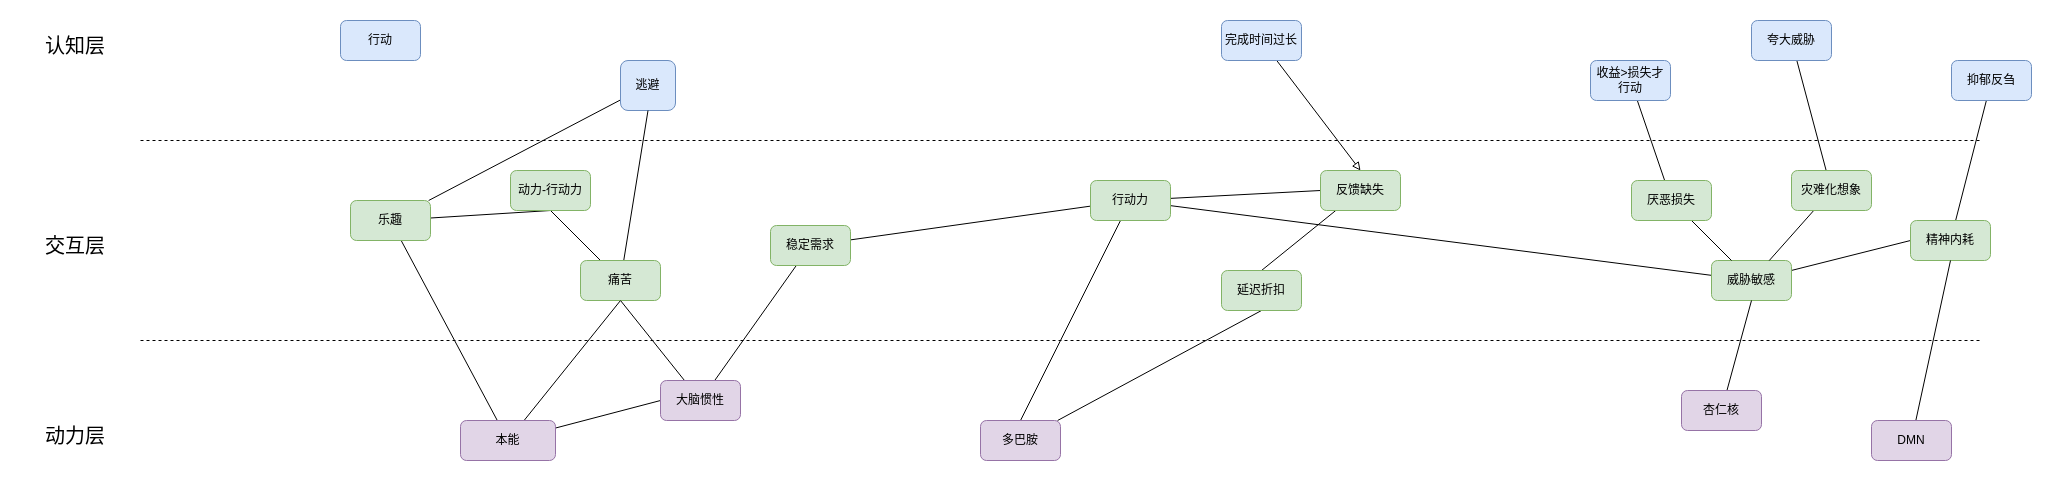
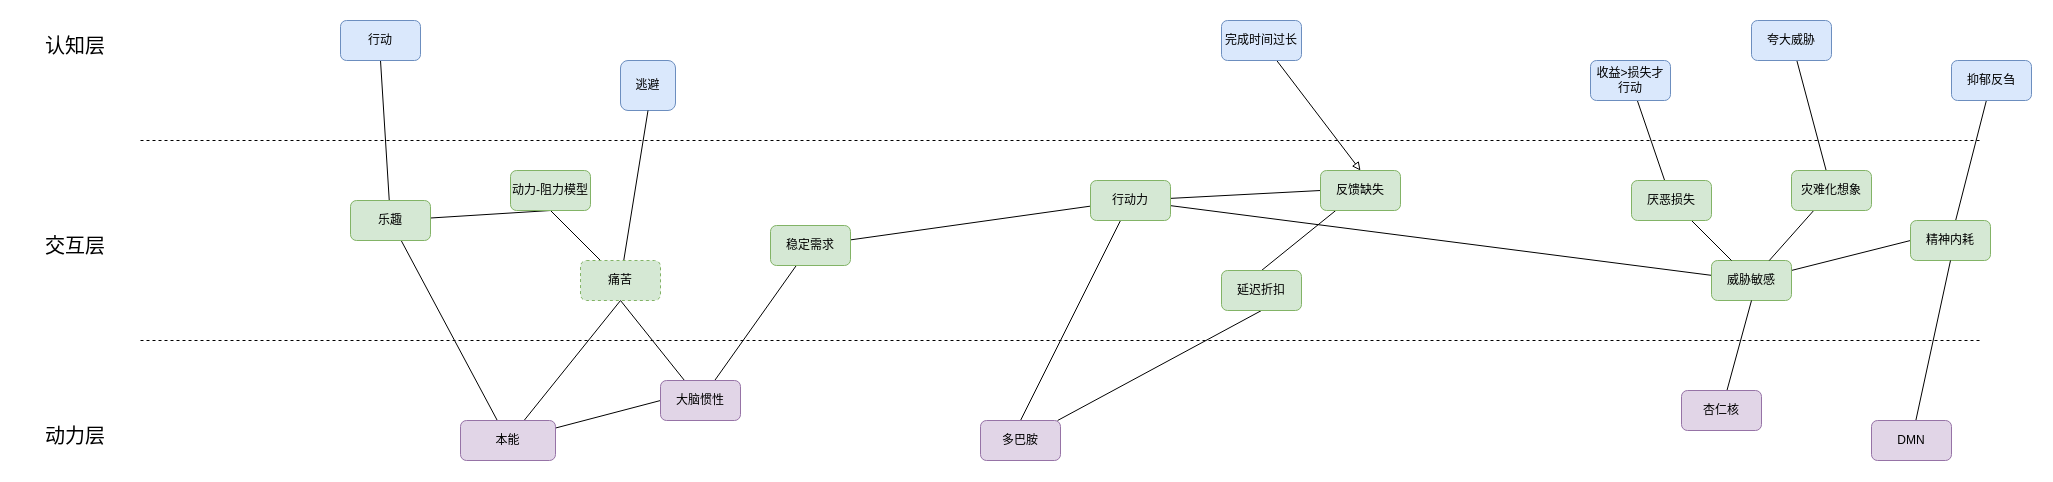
(485, 171) -> (385, 131)
(551, 191) -> (551, 191)
(621, 281) -> (621, 281)
